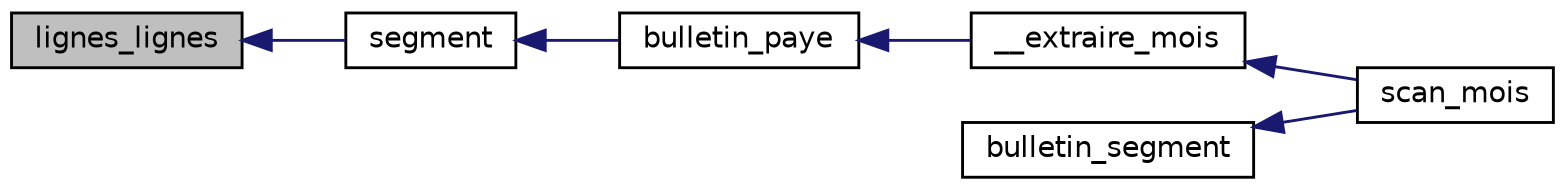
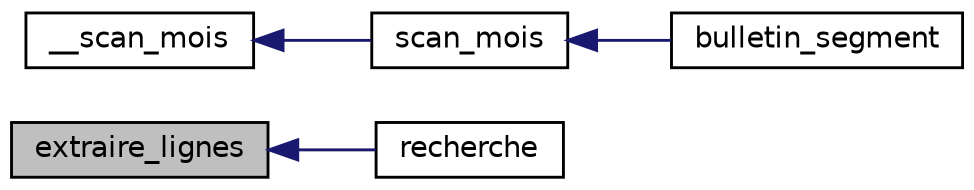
(127, 40) -> (140, 150)
(431, 40) -> (470, 150)
(739, 40) -> none
(1108, 40) -> (140, 40)
(1320, 116) -> (634, 40)
